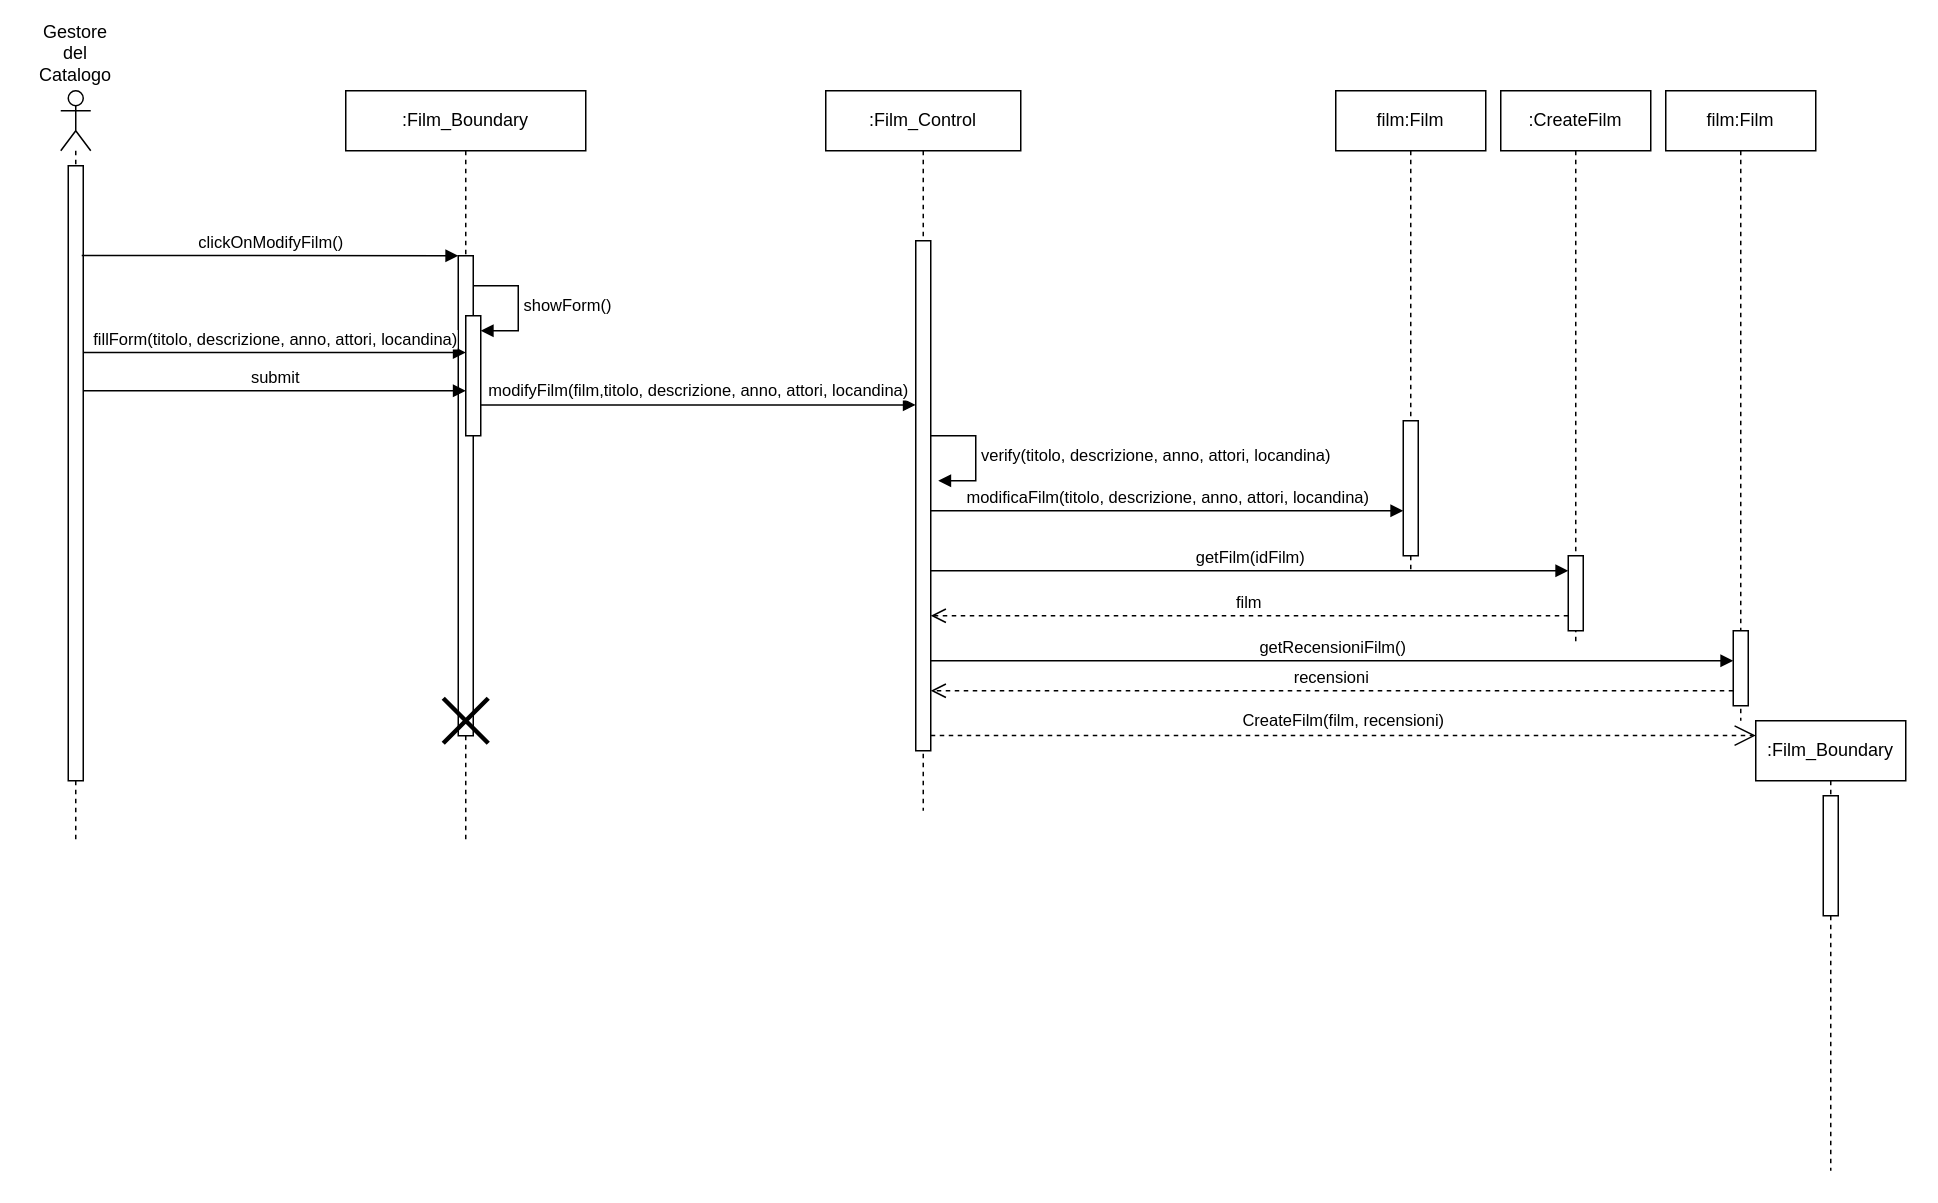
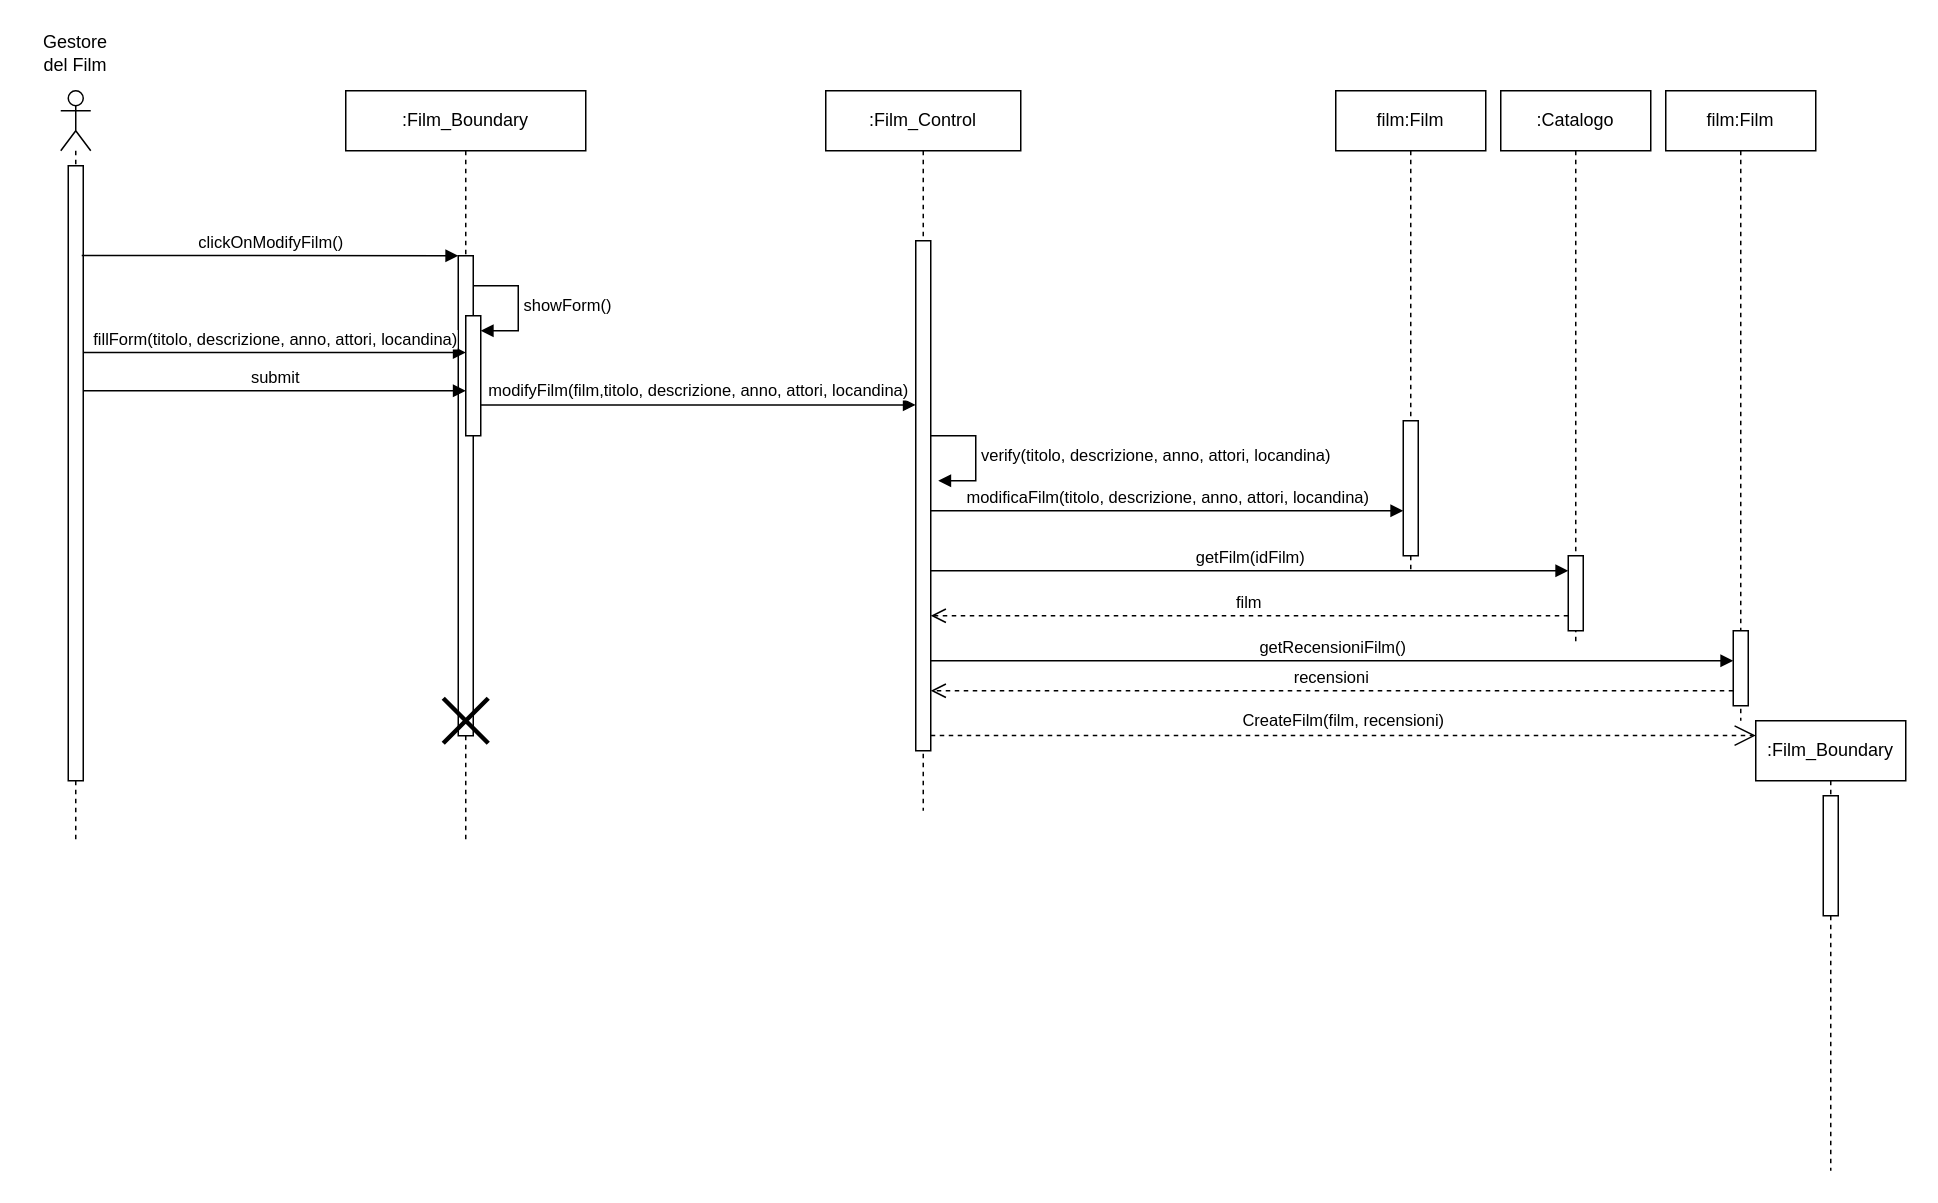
(76, 53) -> (76, 53)
(1576, 121) -> (1576, 121)
